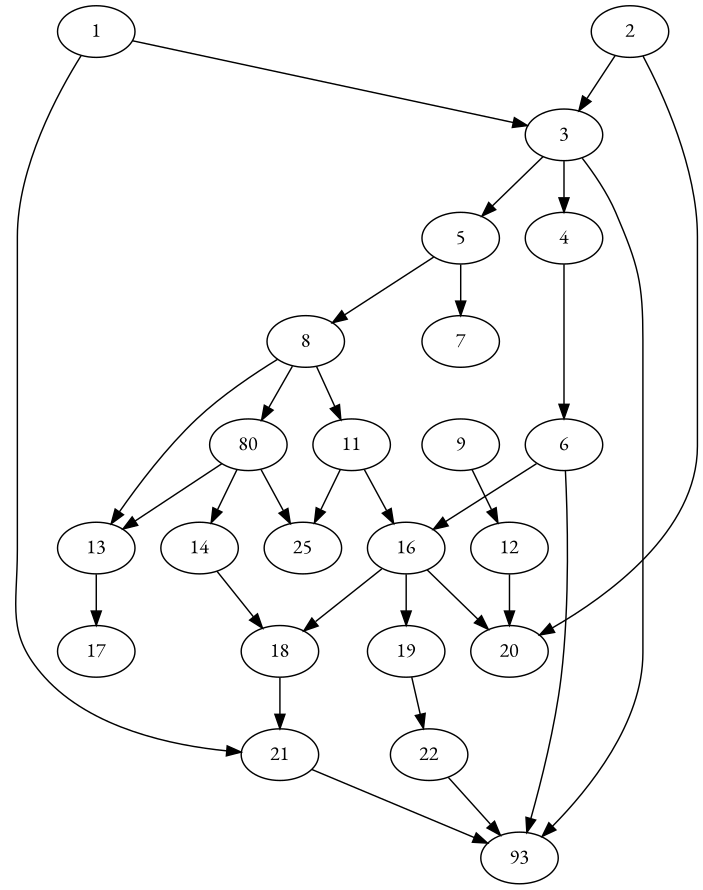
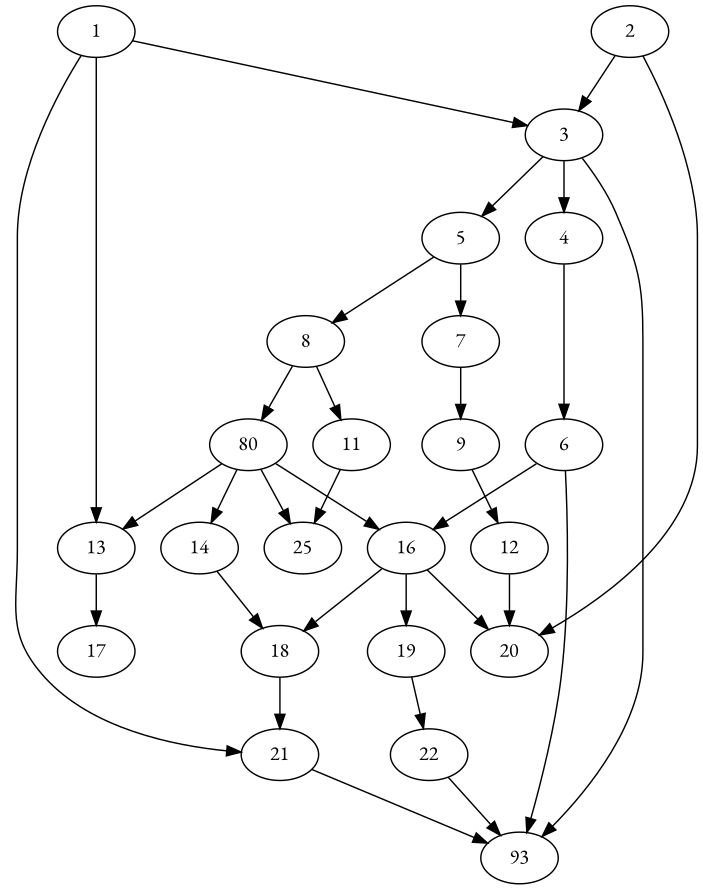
none -> (461, 386)
(189, 426) -> (96, 283)
(375, 490) -> (319, 491)
